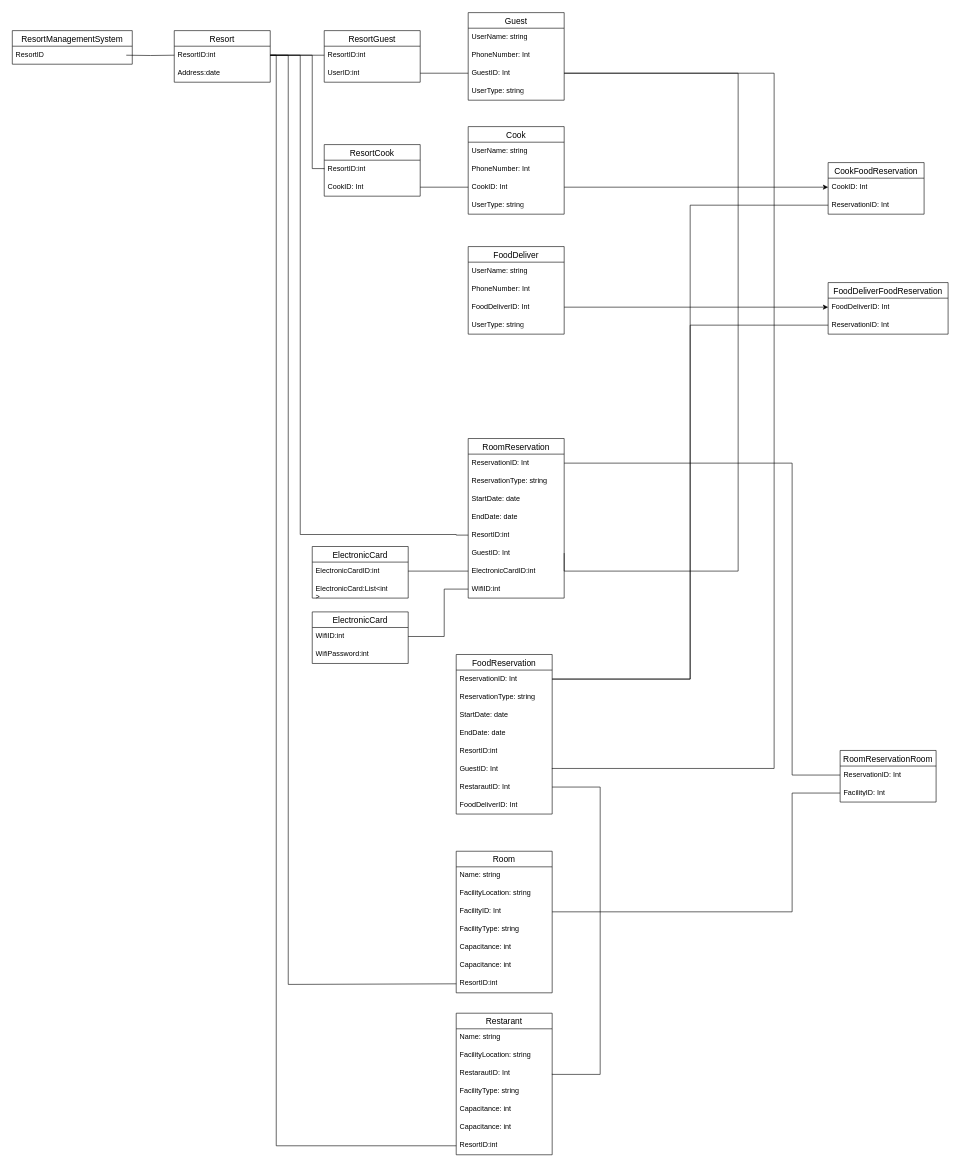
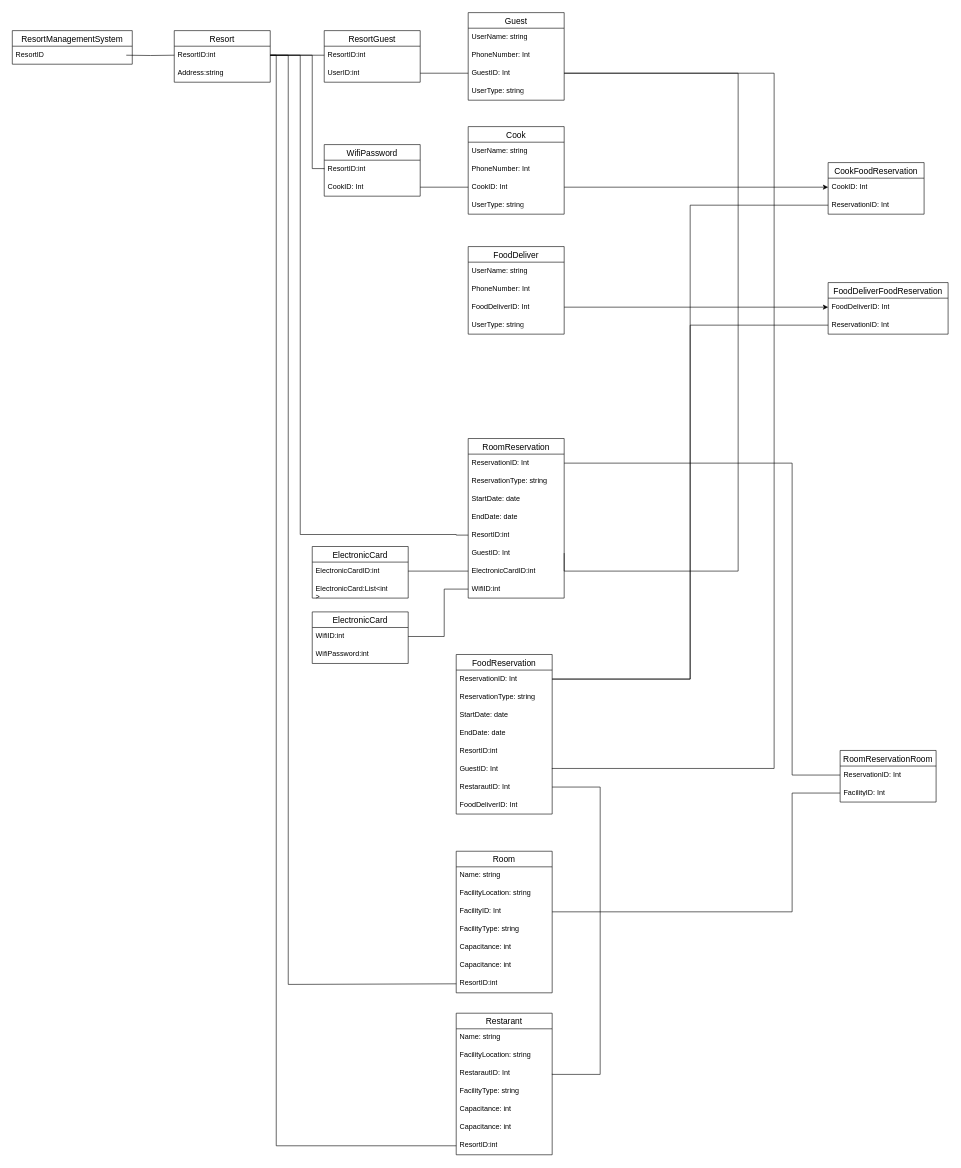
(201, 72) -> (204, 72)
(372, 153) -> (372, 153)
